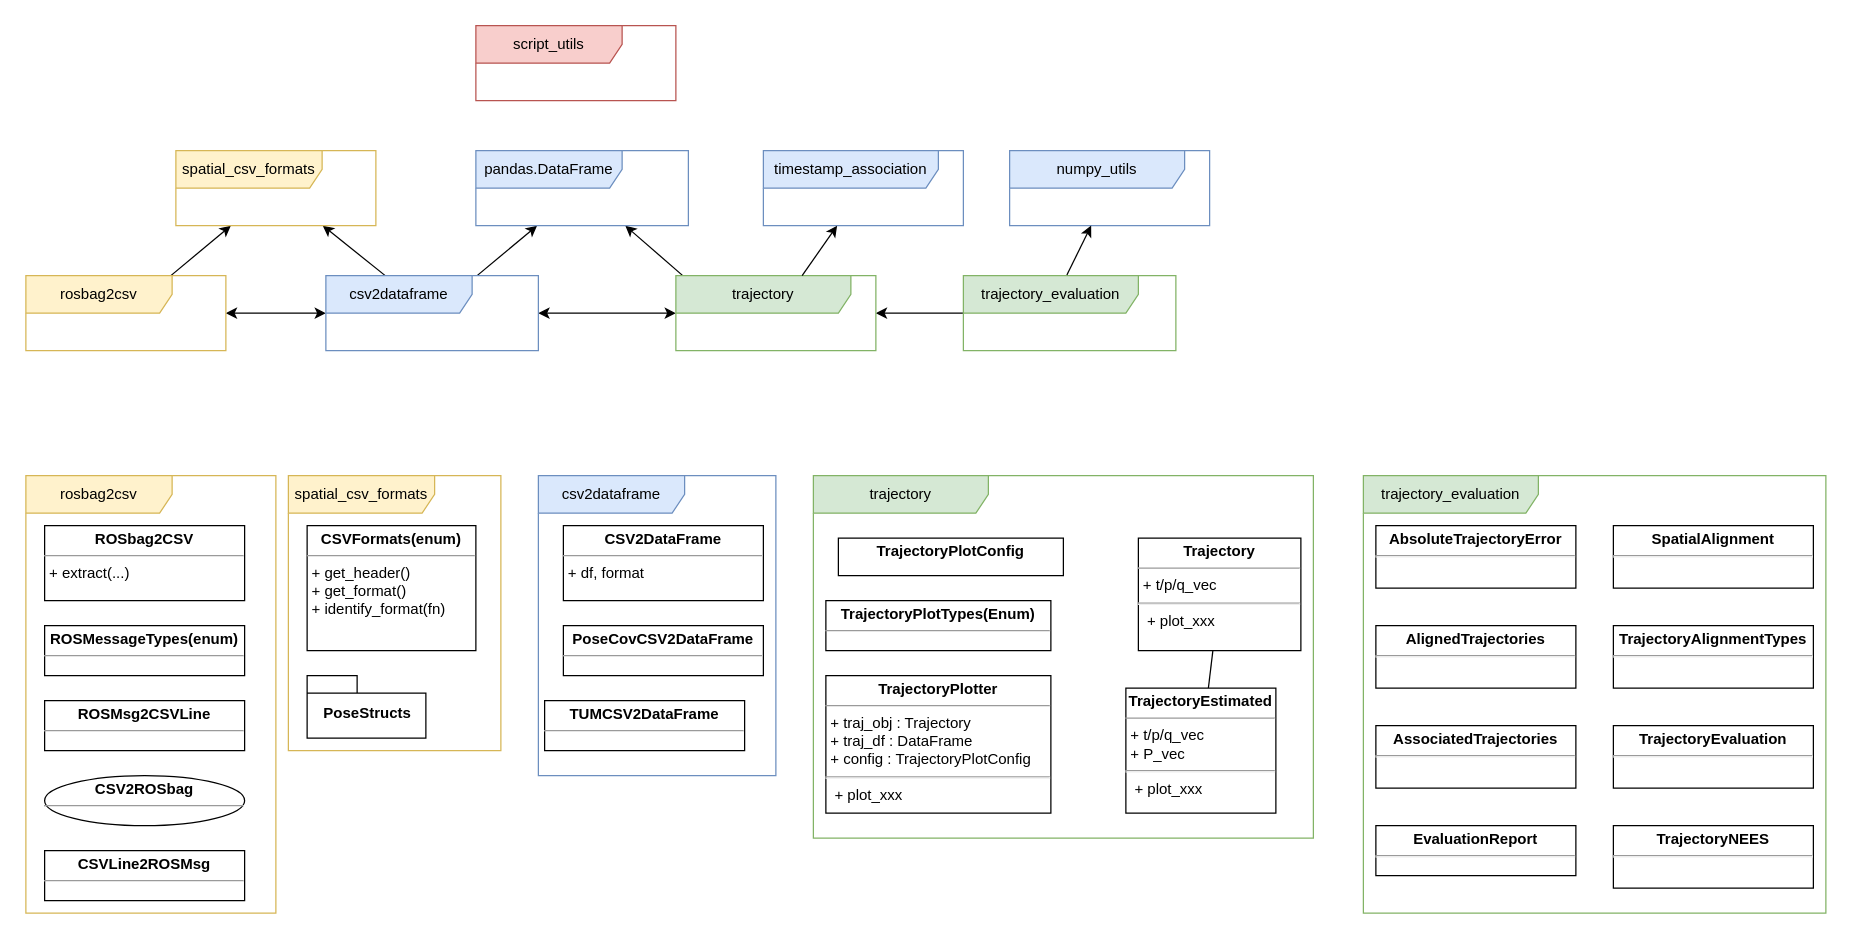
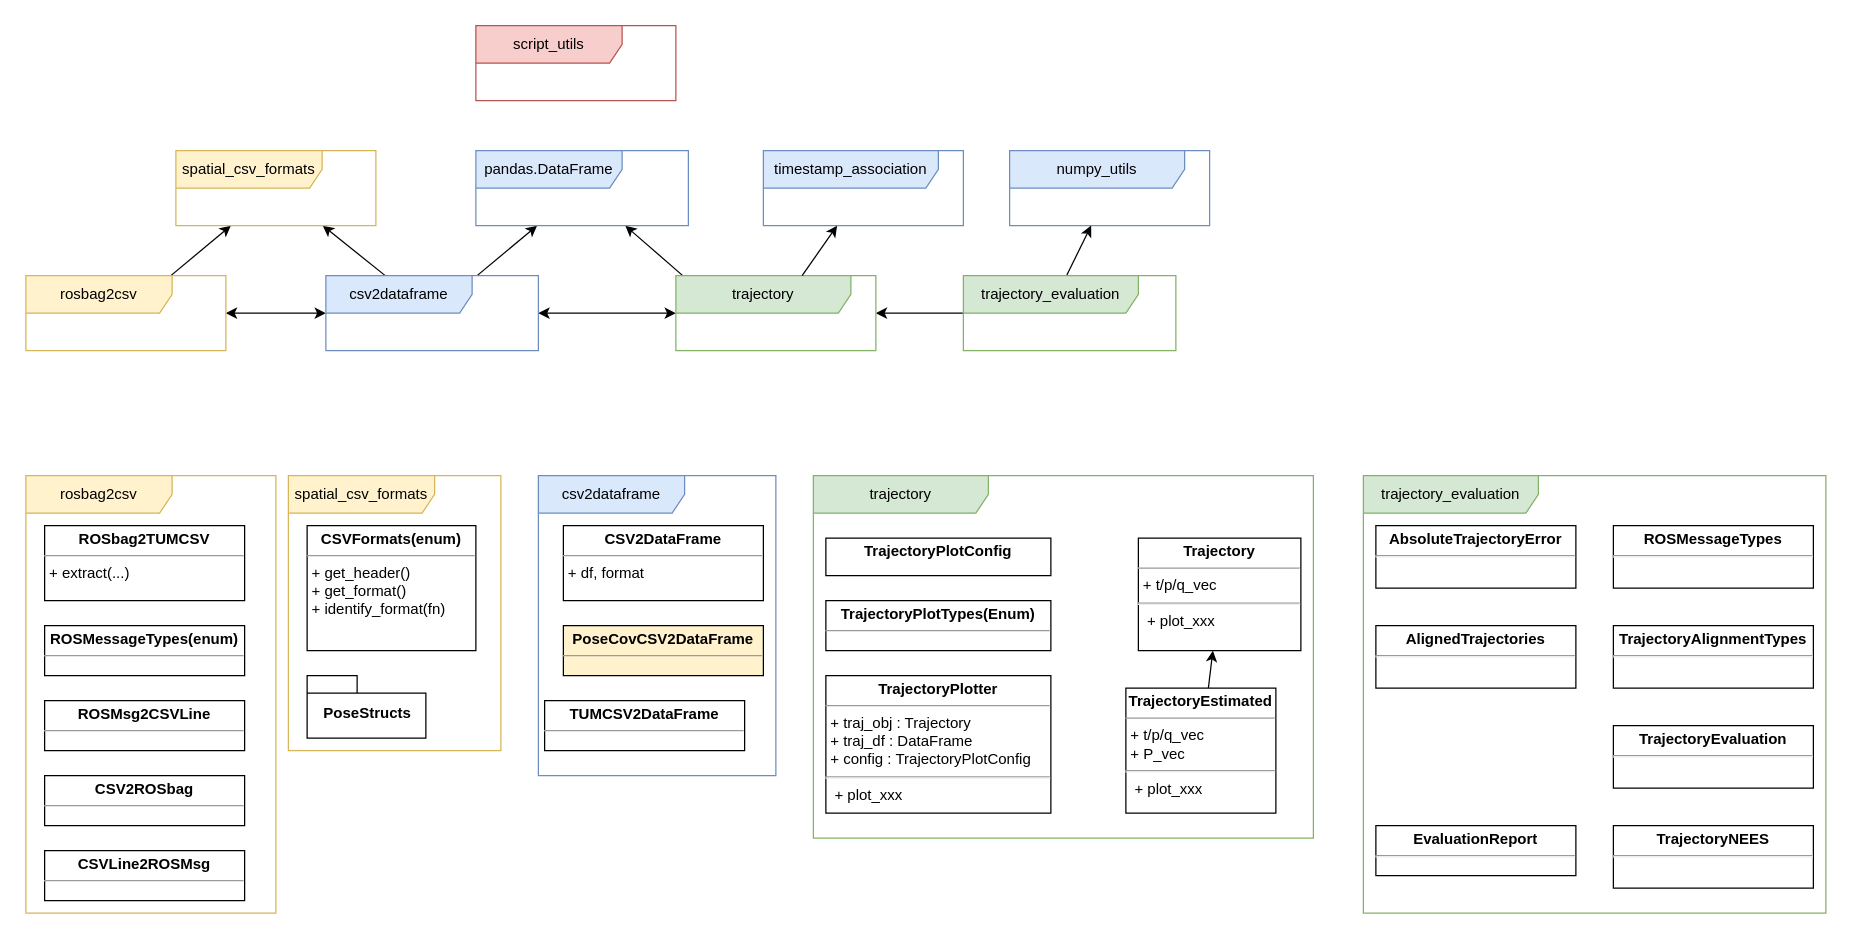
(1673, 535) -> (1676, 535)
(95, 544) -> (99, 544)
(951, 557) -> (938, 557)
(663, 651) -> (663, 651)
(1212, 656) -> (1212, 660)
(1476, 757) -> none
(144, 801) -> (144, 801)
